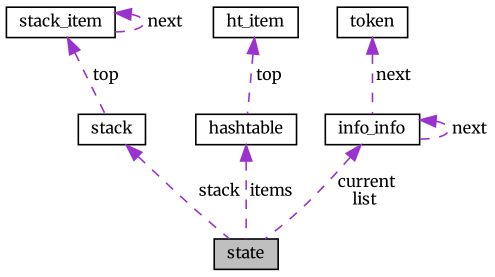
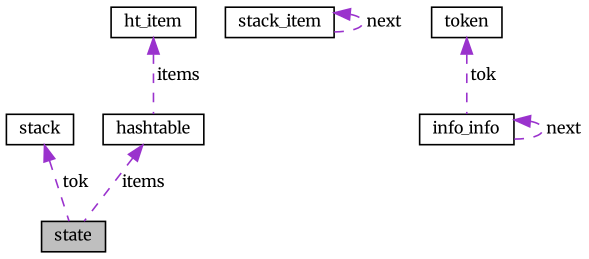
(268, 76) -> (177, 76)
(392, 76) -> (482, 76)
(90, 83) -> none
(217, 192) -> (74, 183)
(310, 201) -> none
